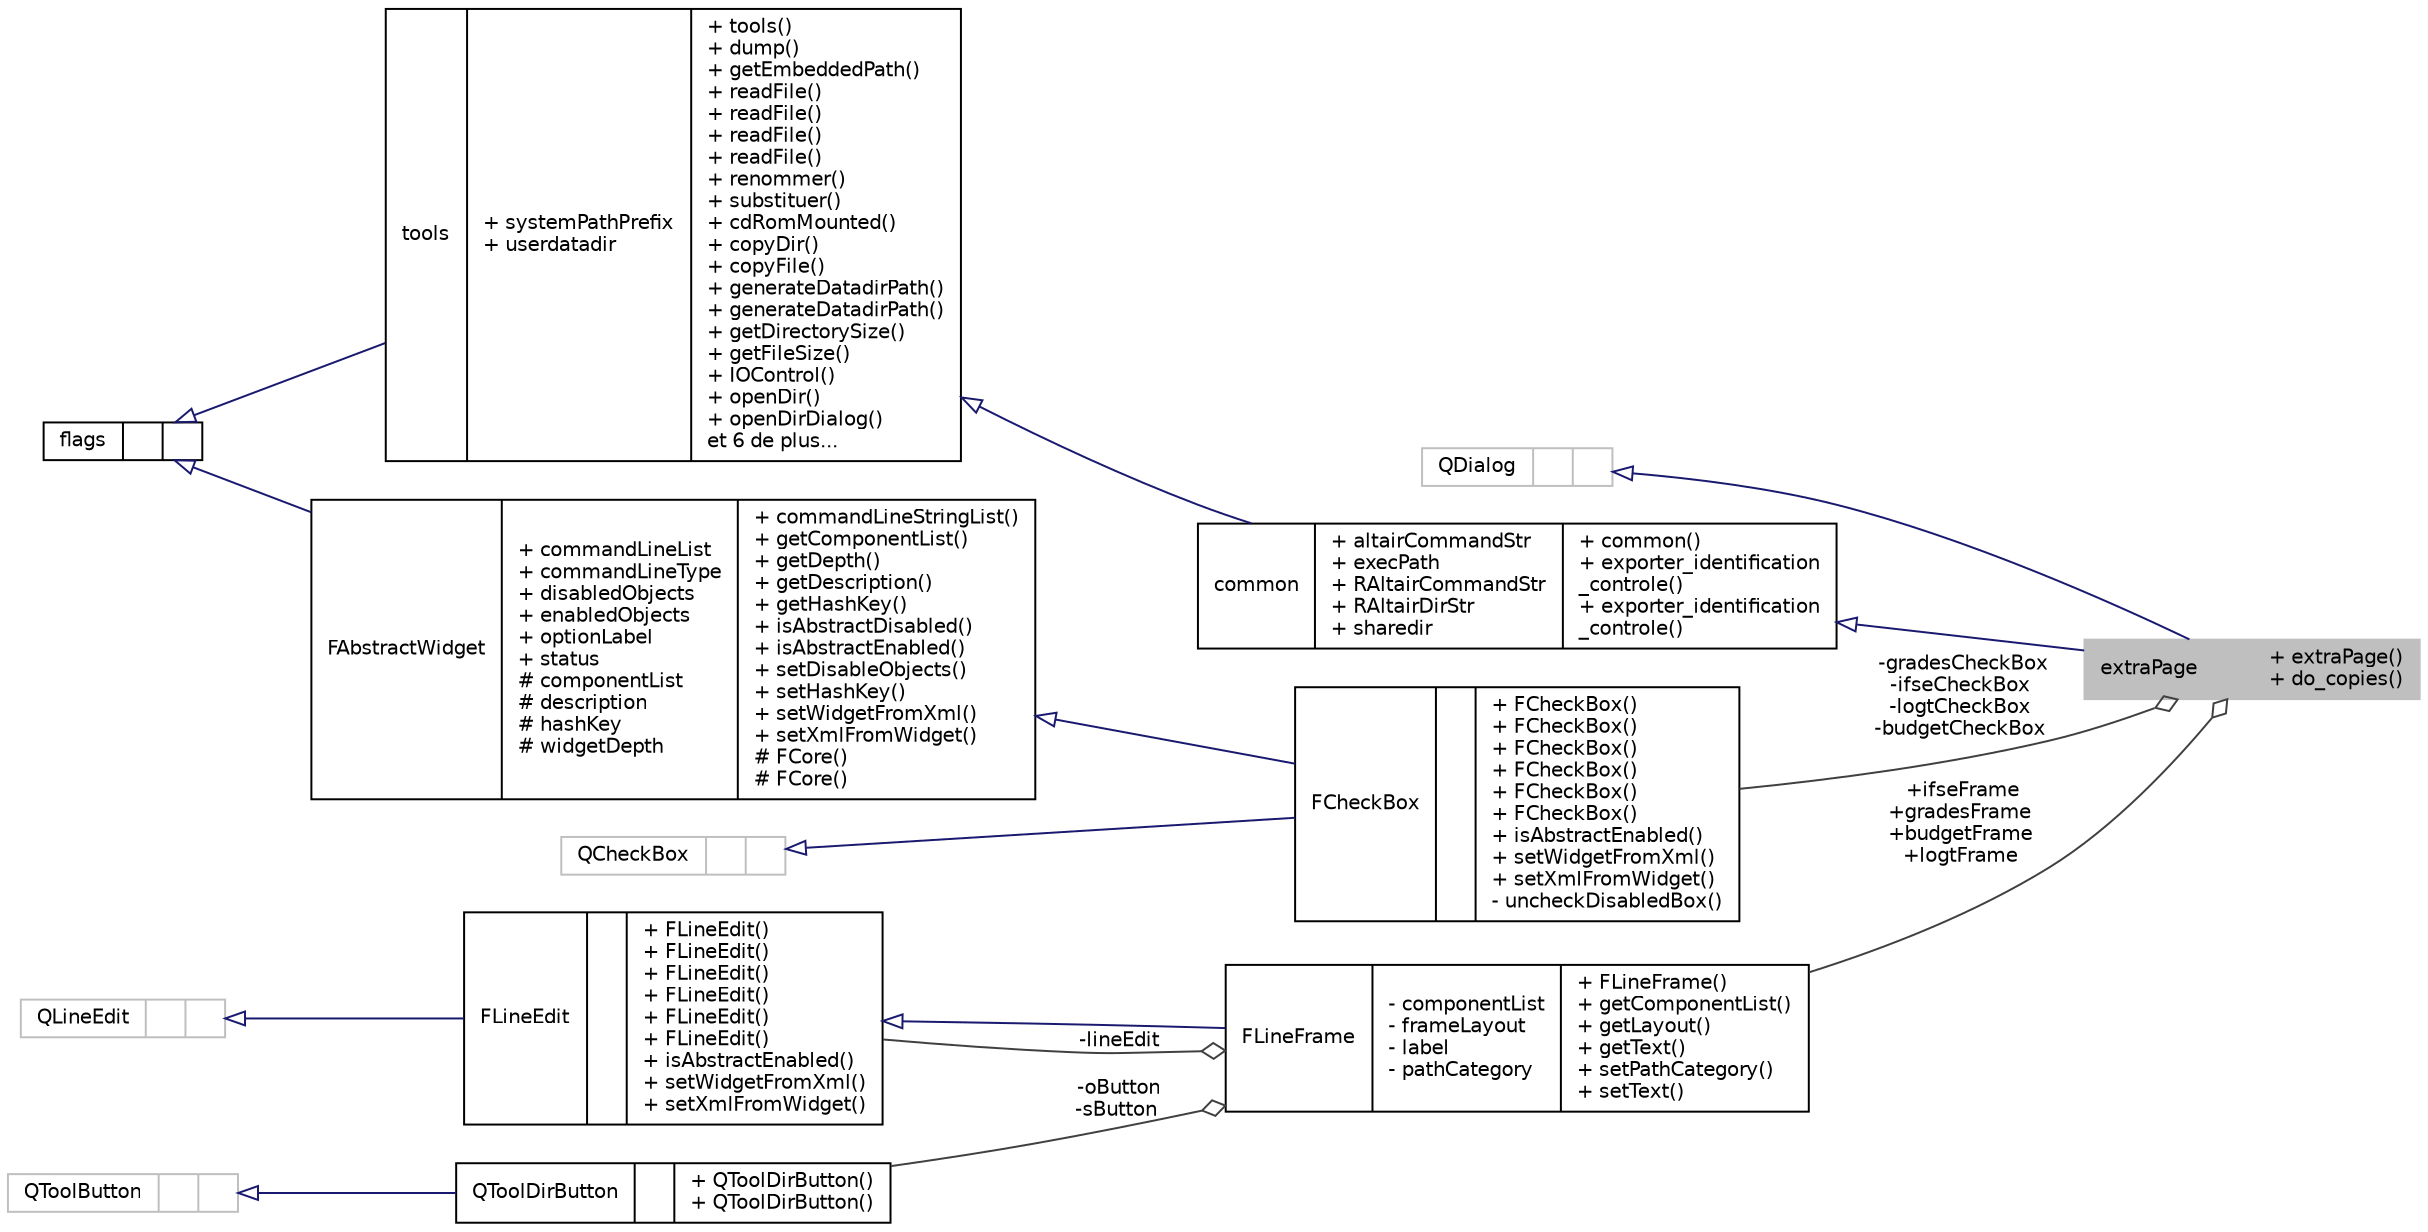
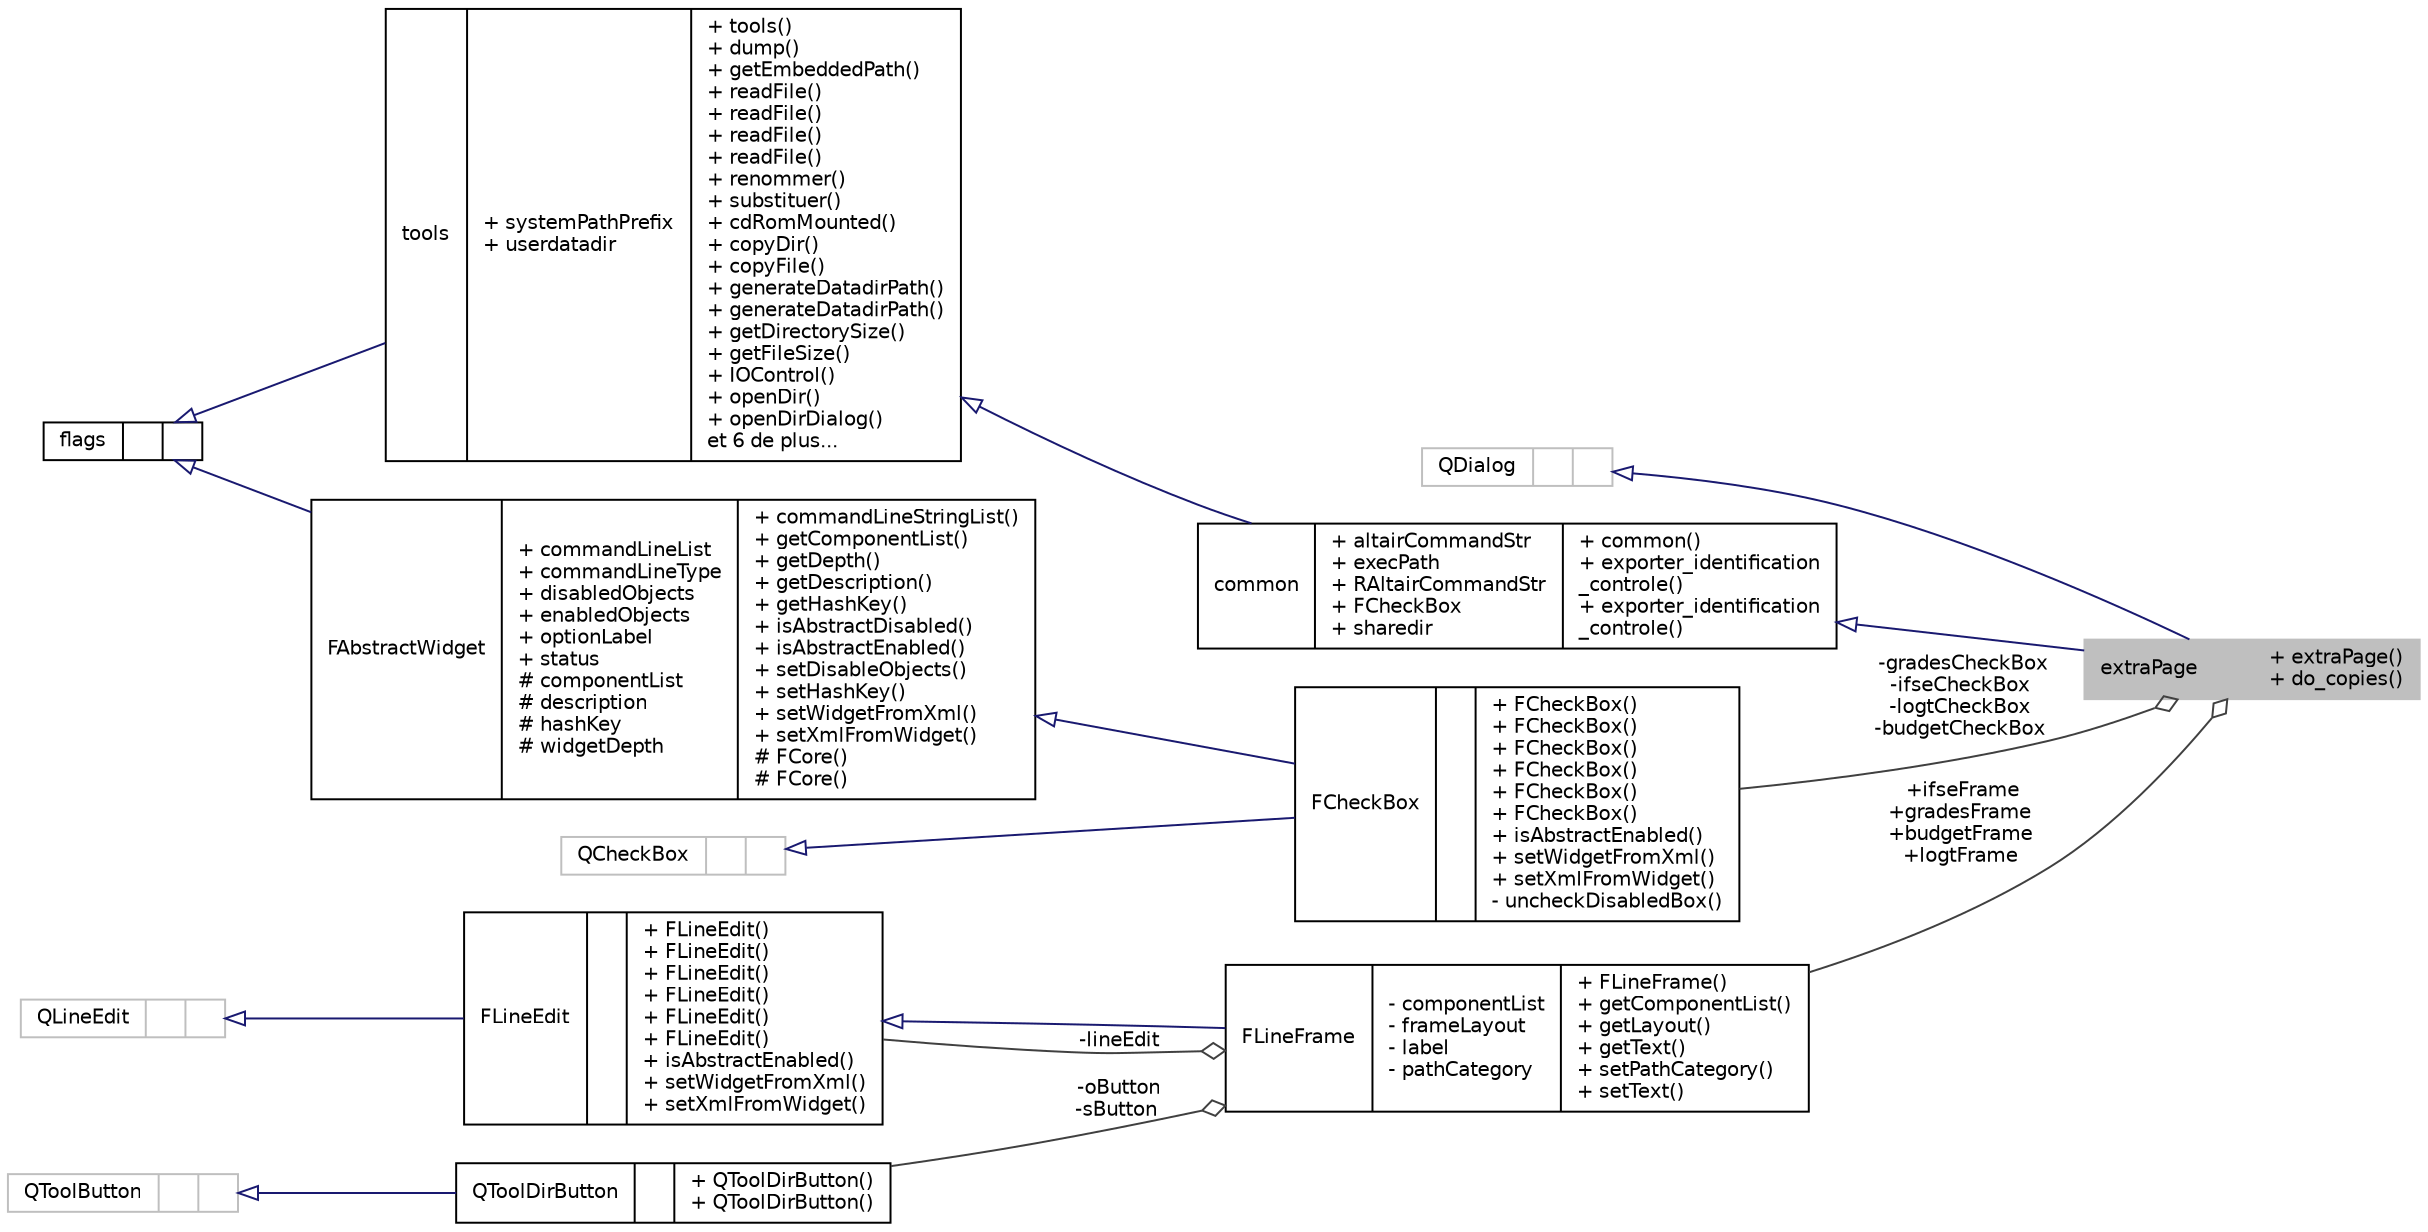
(1403, 607) -> (1397, 607)
